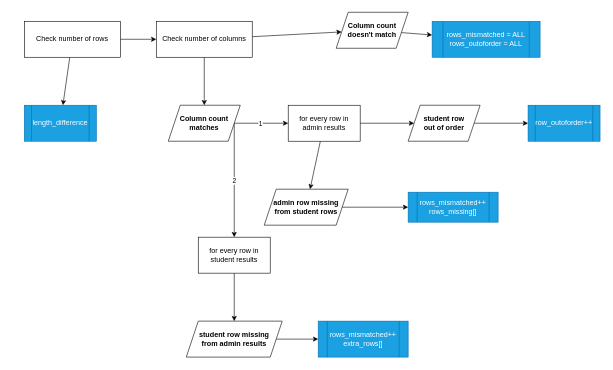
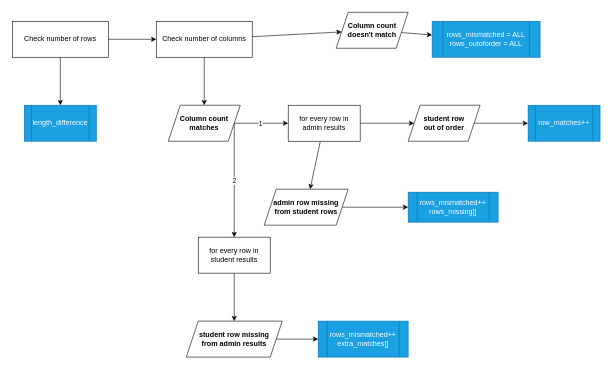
(72, 39) -> (60, 39)
(564, 123) -> (564, 123)
(363, 339) -> (363, 339)
